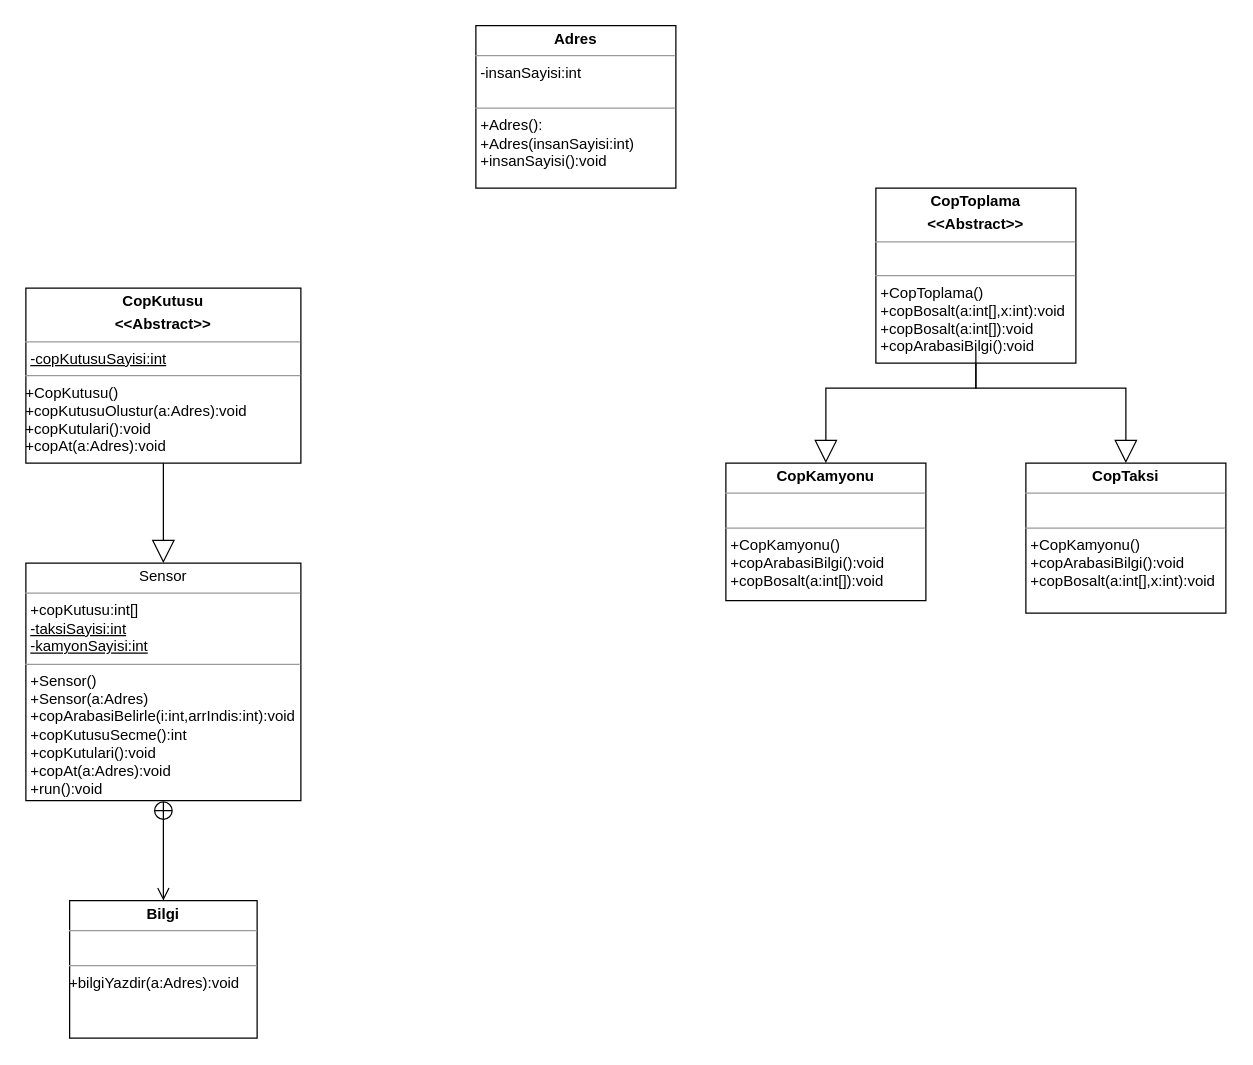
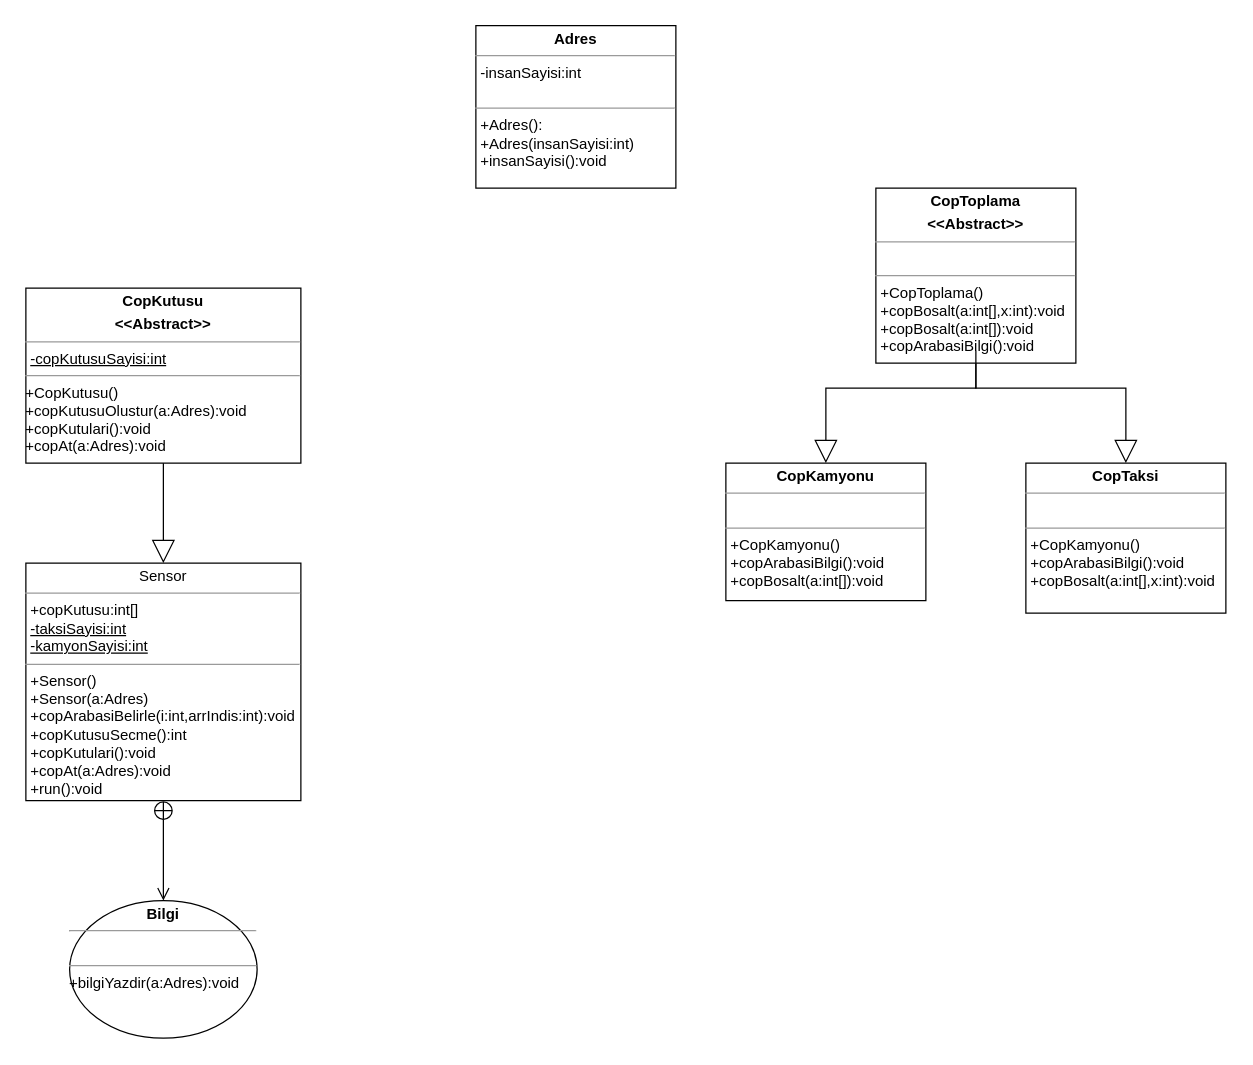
(163, 969) -> (163, 969)
